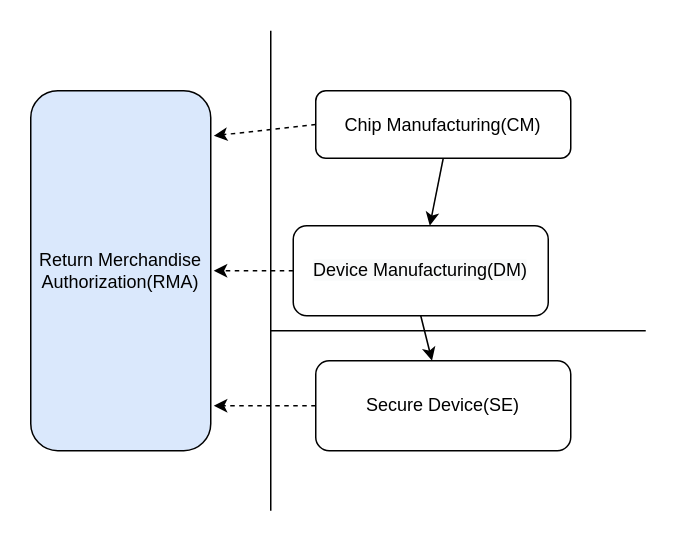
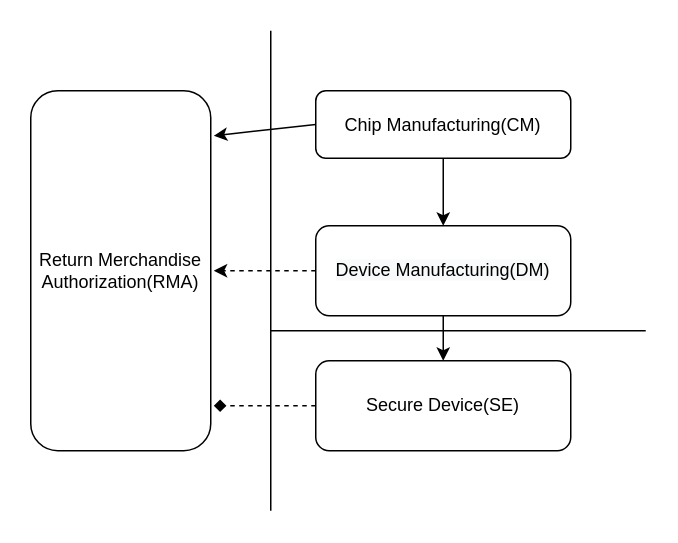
(267, 130) -> (267, 130)
(121, 271) -> (121, 271)
(421, 271) -> (443, 271)
(225, 406) -> (226, 406)
